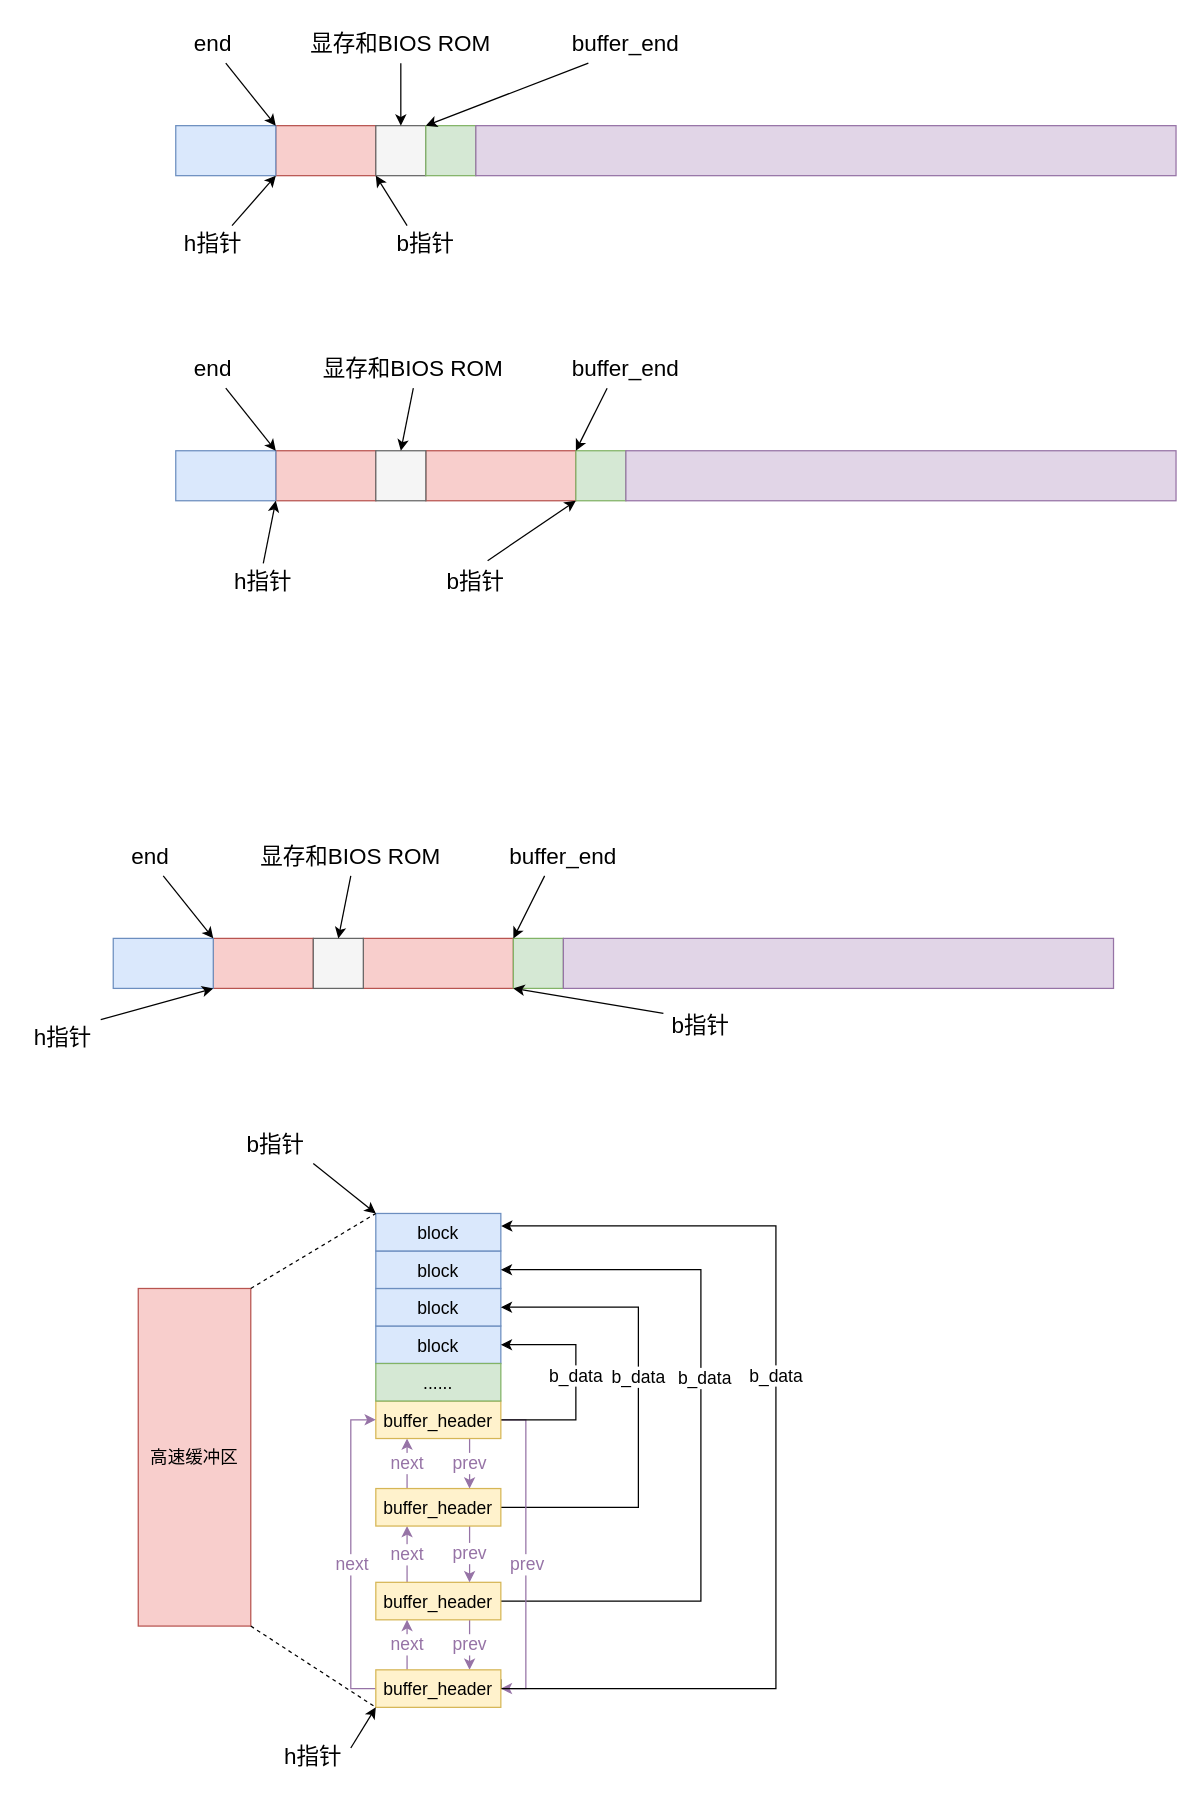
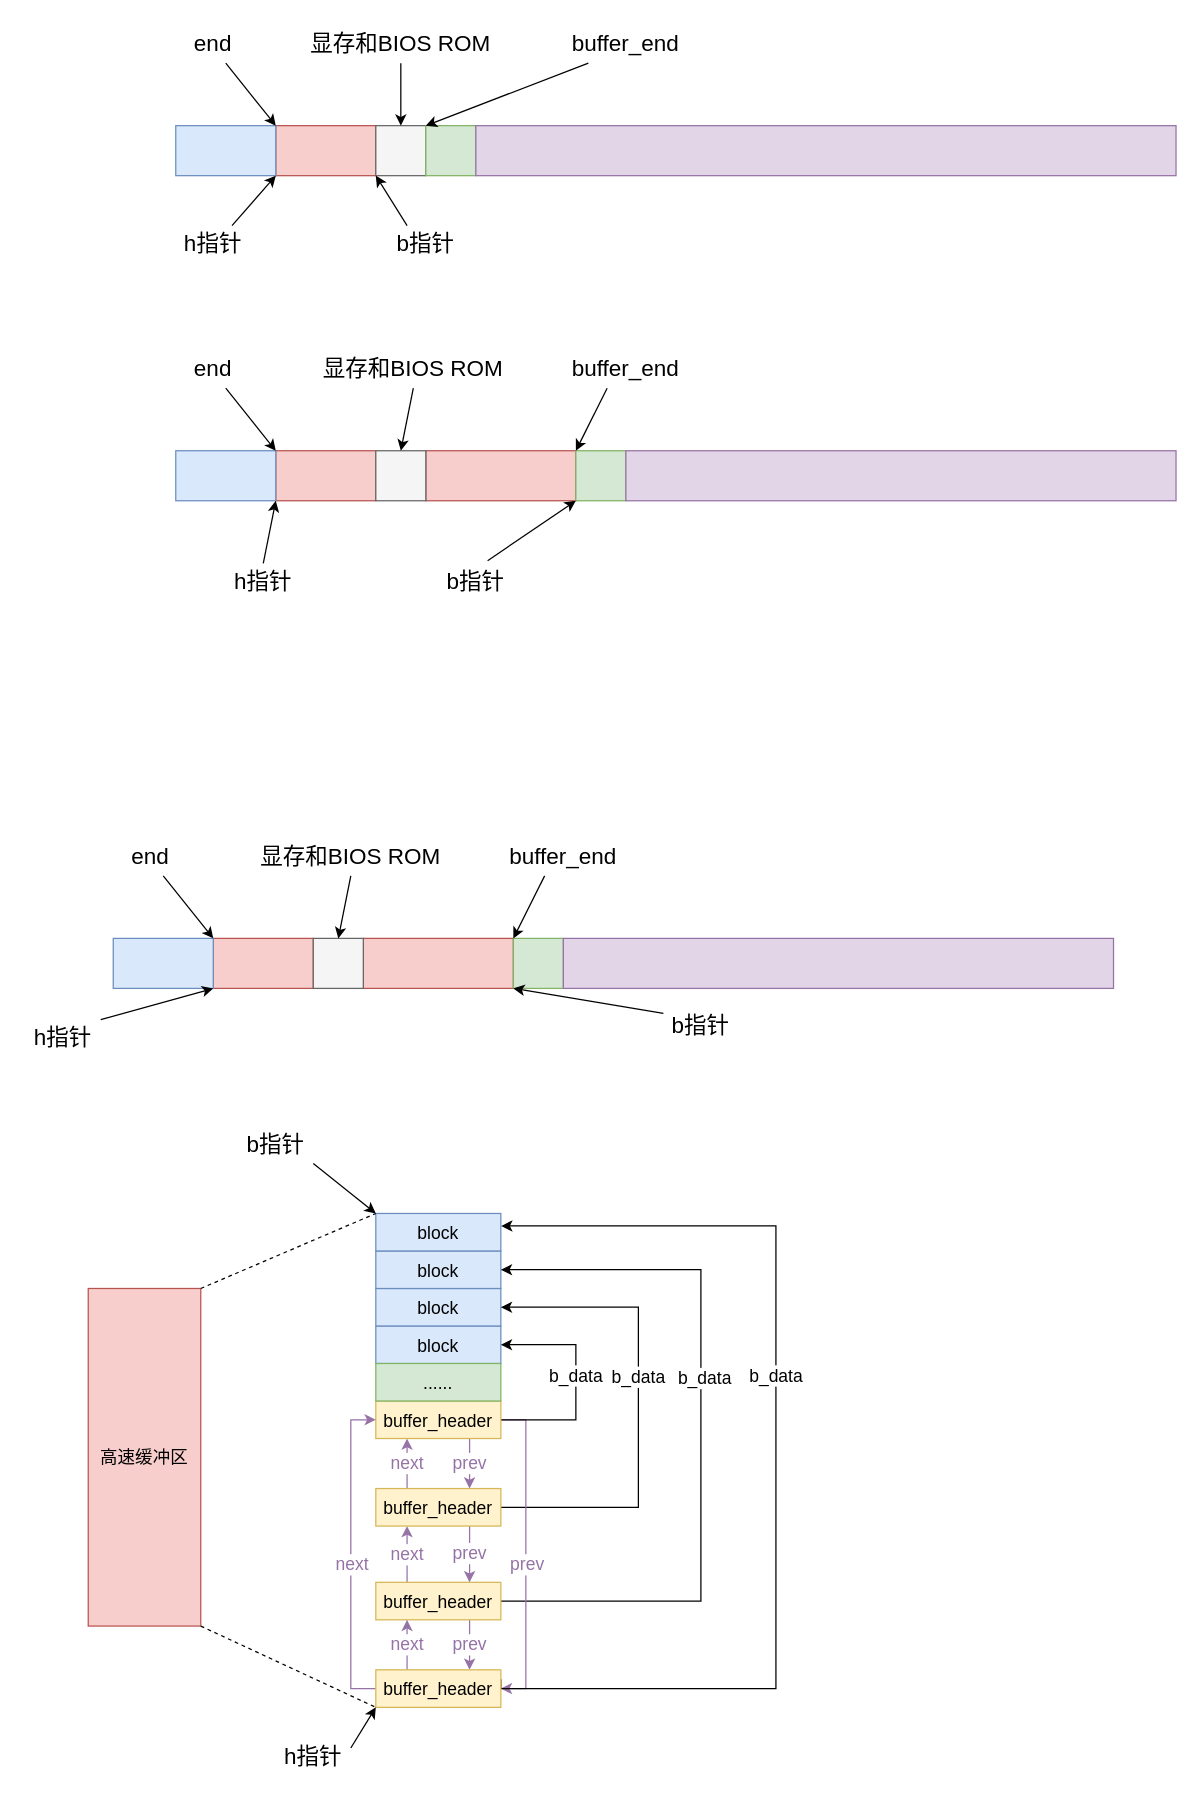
(194, 1457) -> (144, 1457)
